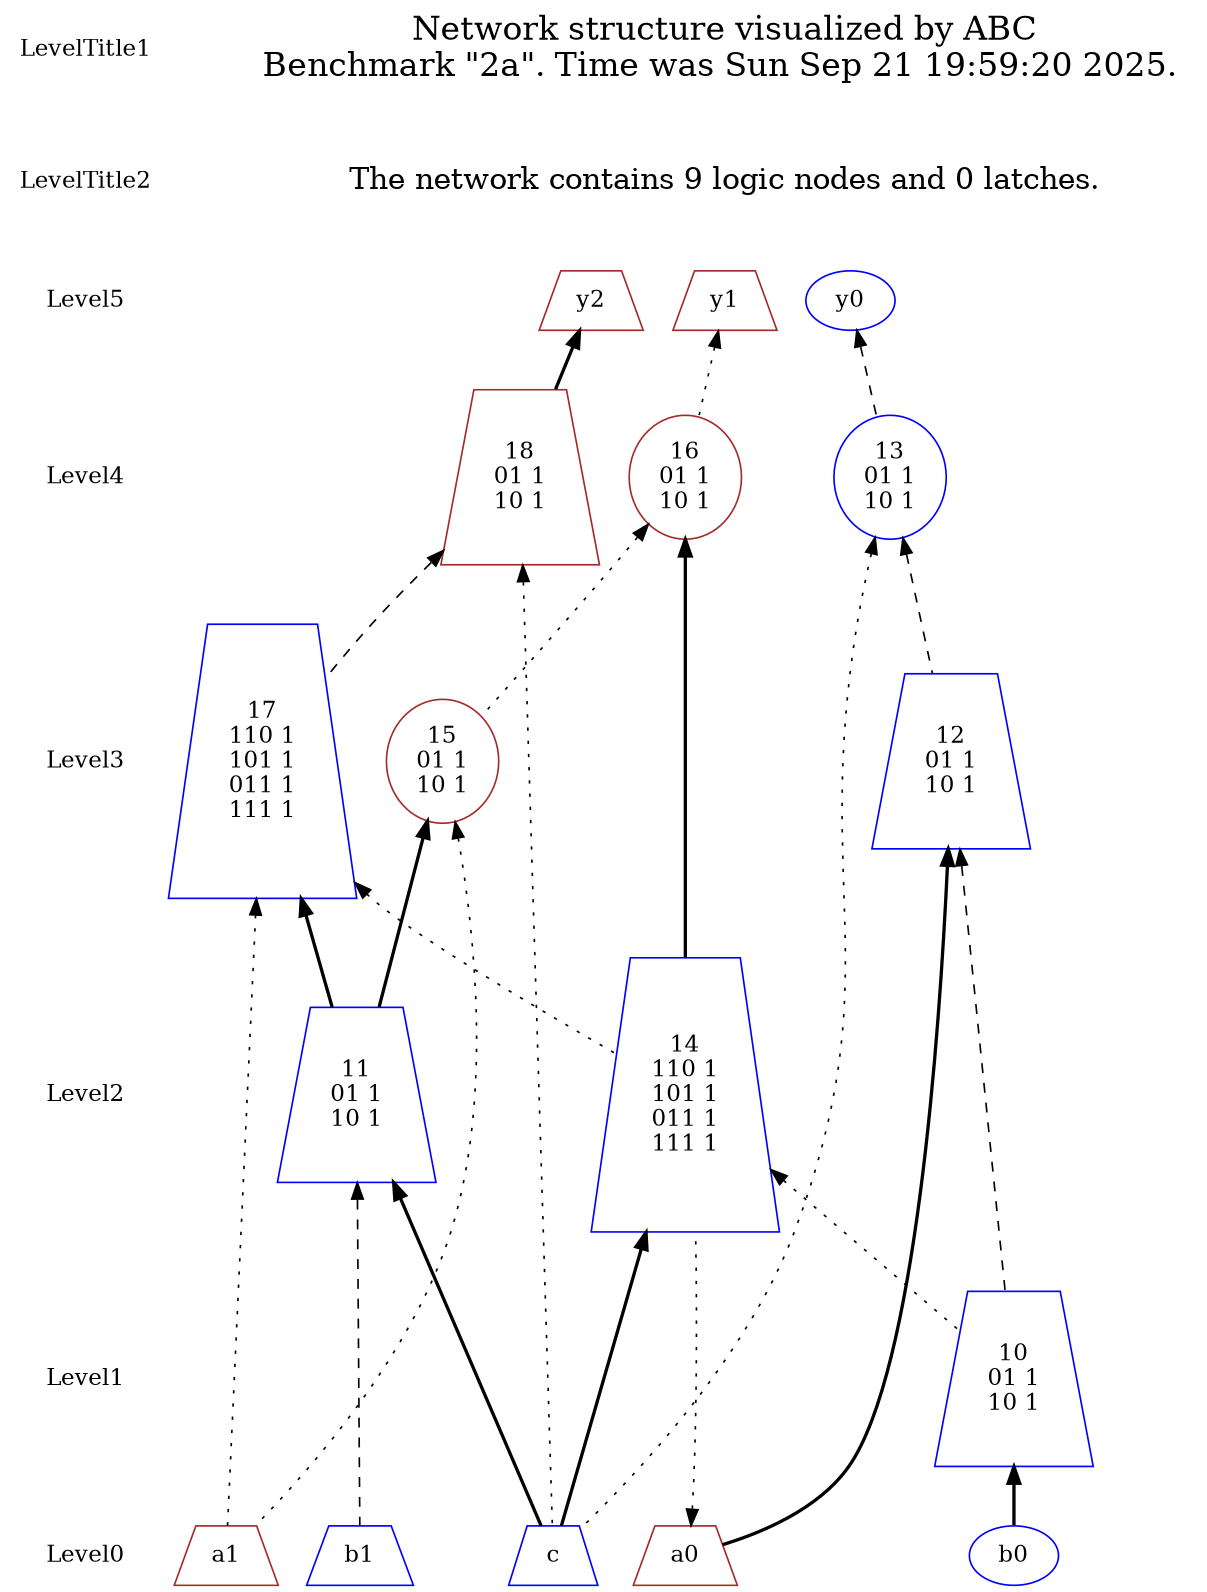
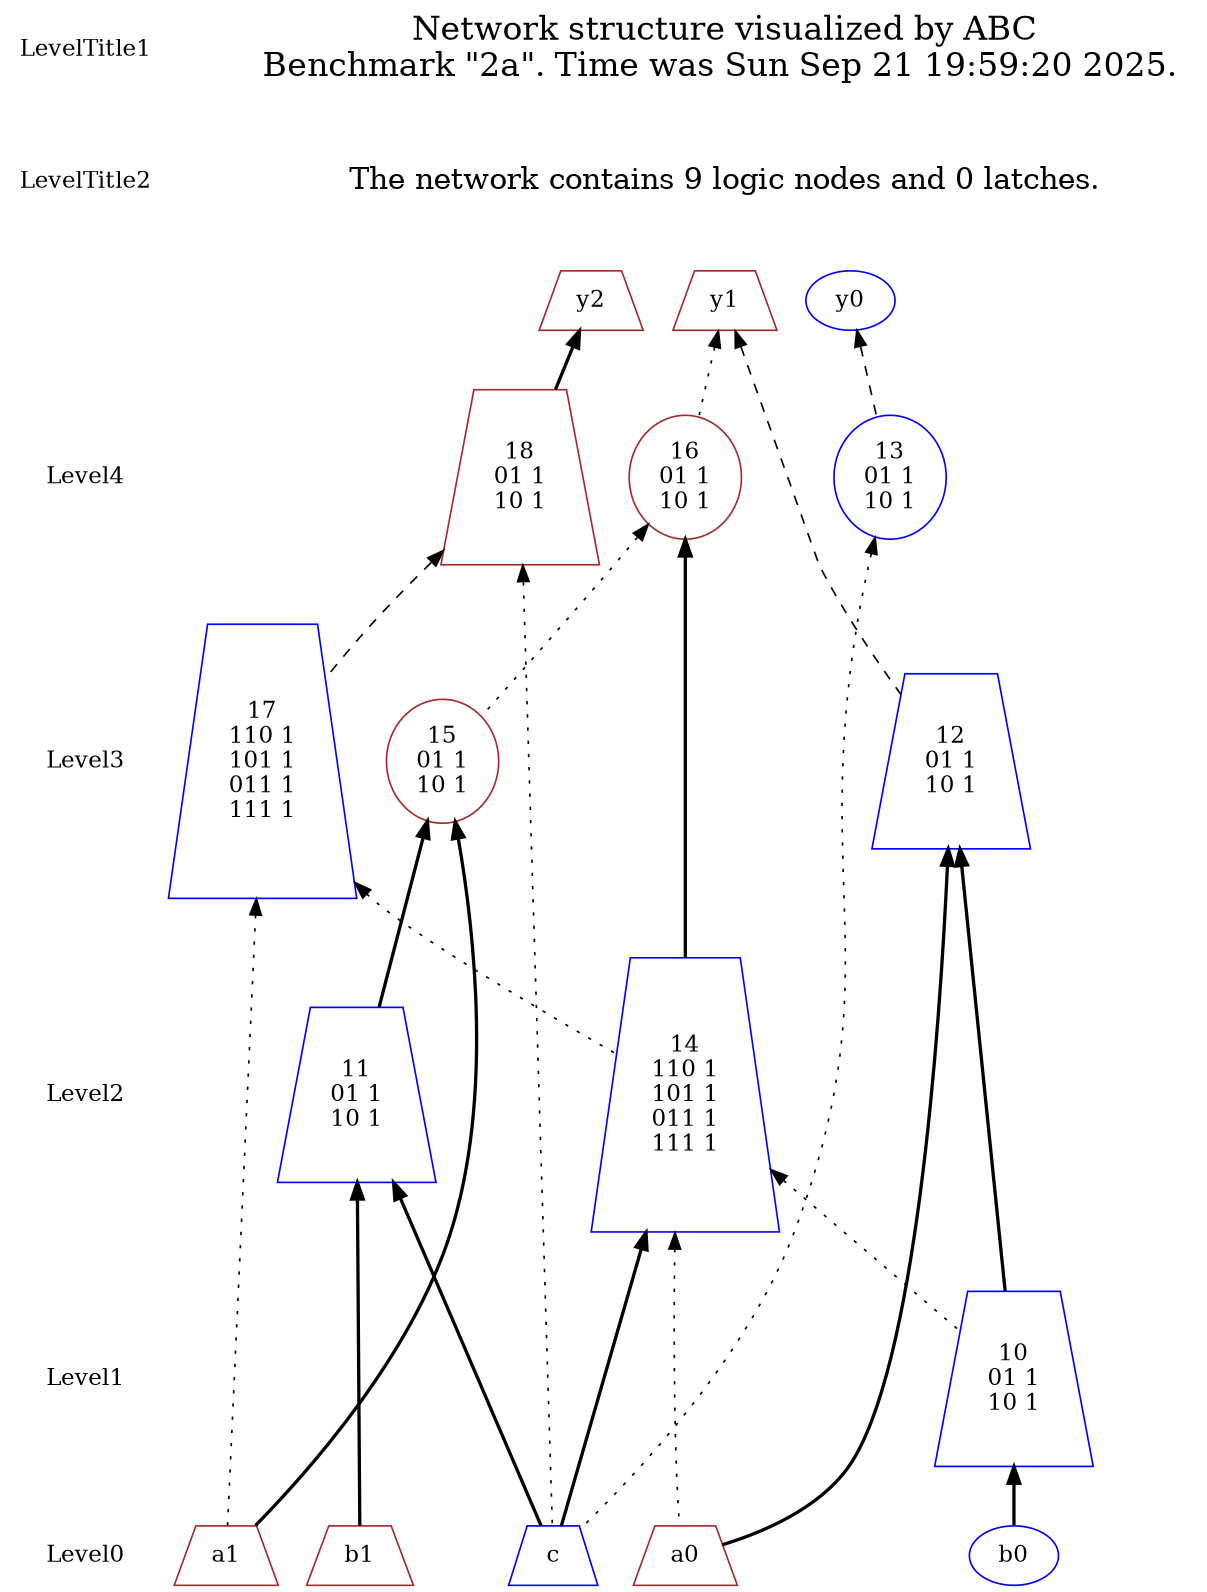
(86, 301) -> none
(919, 614) -> (806, 528)
(319, 961) -> none
(983, 1079) -> (983, 1079)
(456, 1212) -> (456, 1212)
(359, 1363) -> (359, 1363)
(696, 1371) -> (675, 1388)
(360, 1556) -> (360, 1556)
